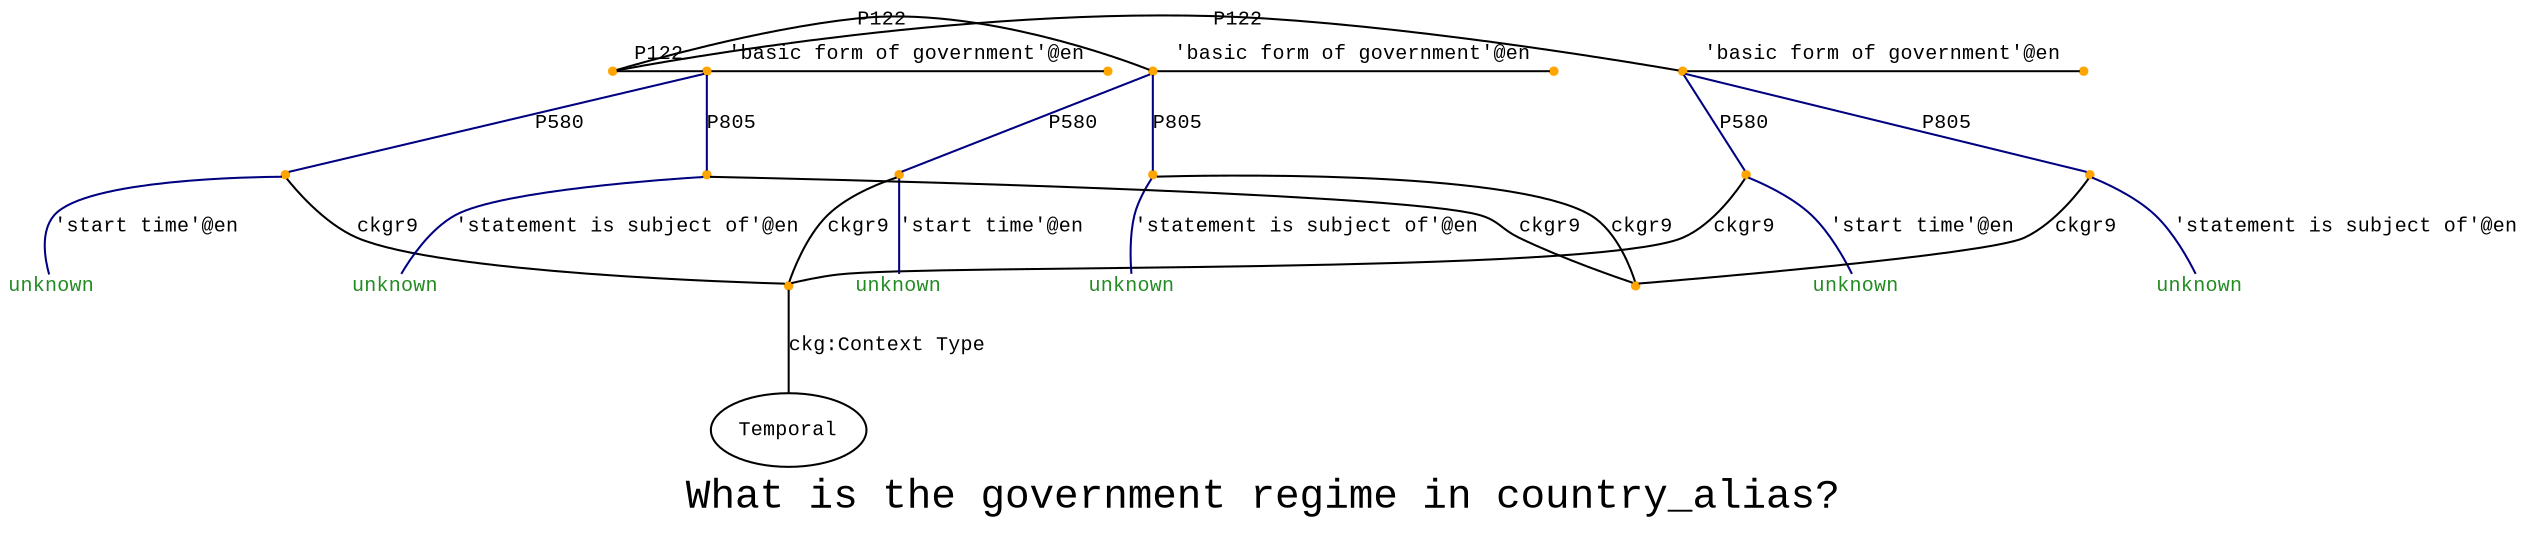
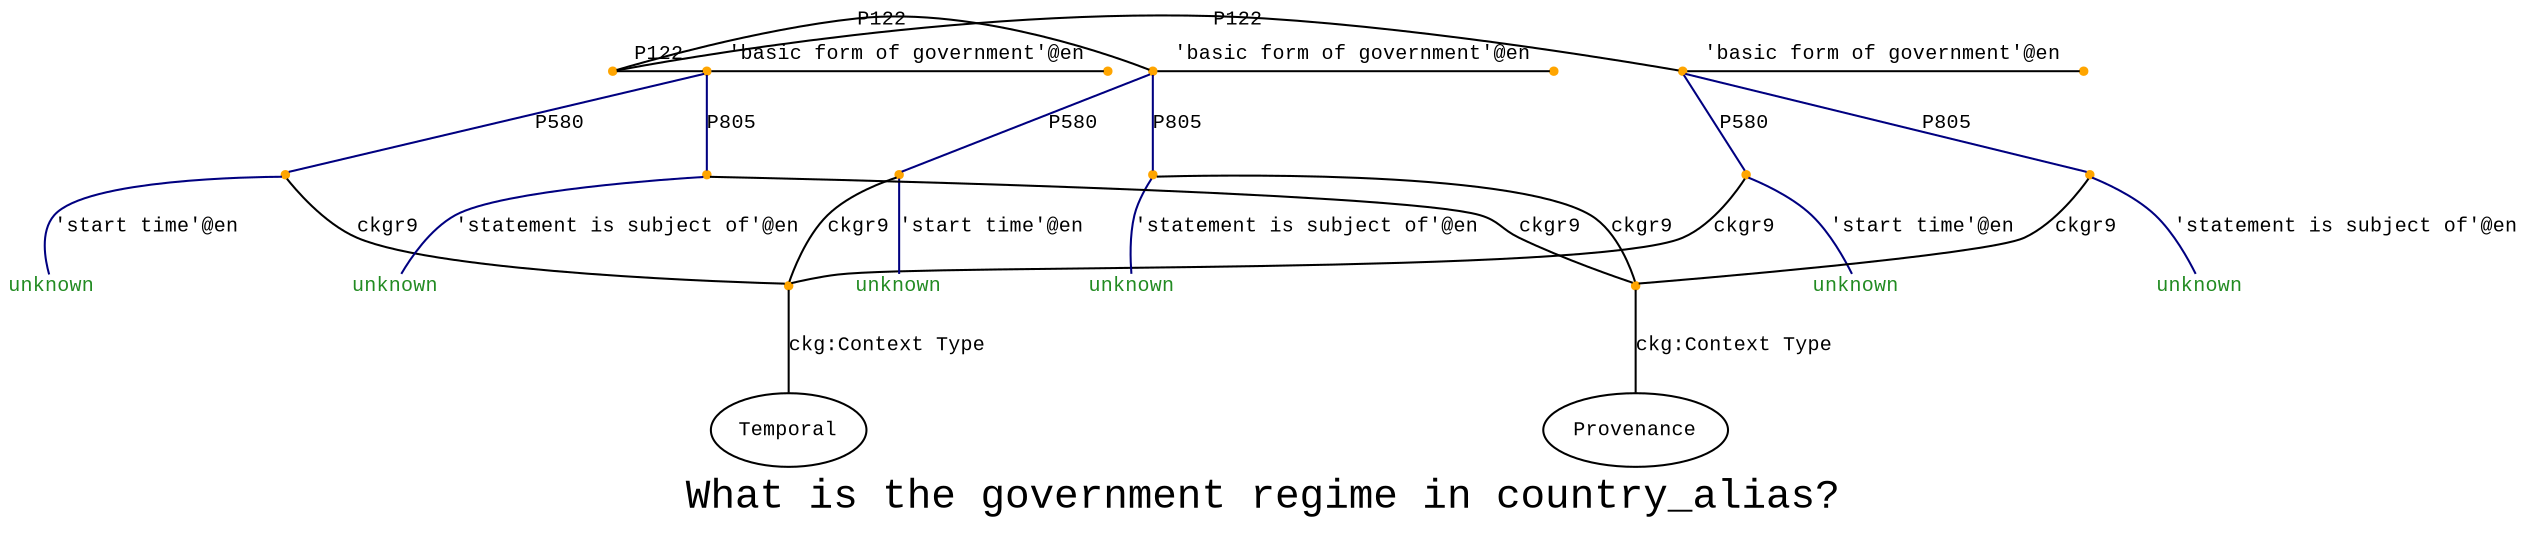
none -> (1636, 430)
